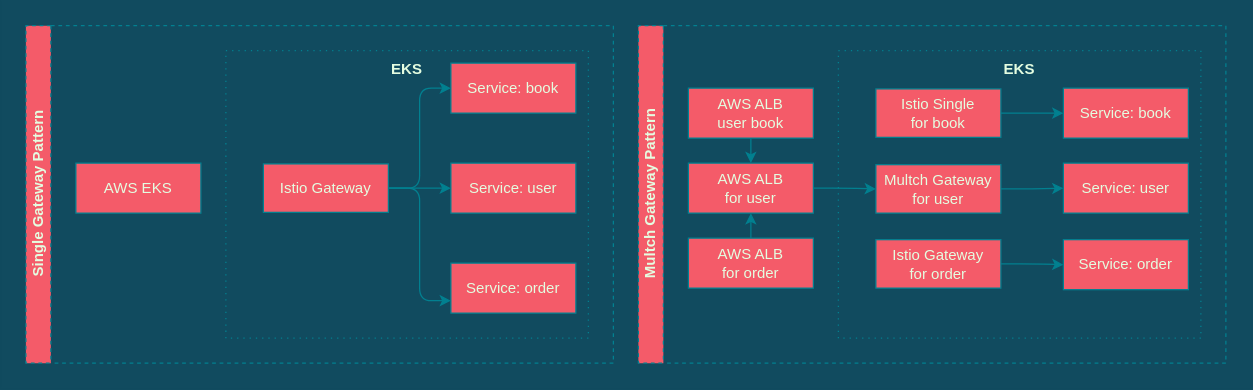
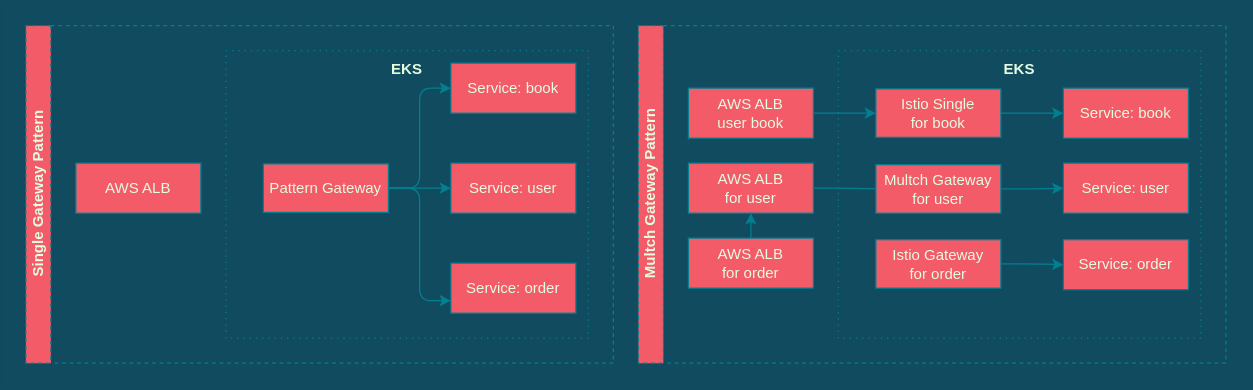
(751, 146) -> (840, 113)
(138, 188) -> (138, 188)
(326, 188) -> (326, 188)
(866, 189) -> (869, 189)
